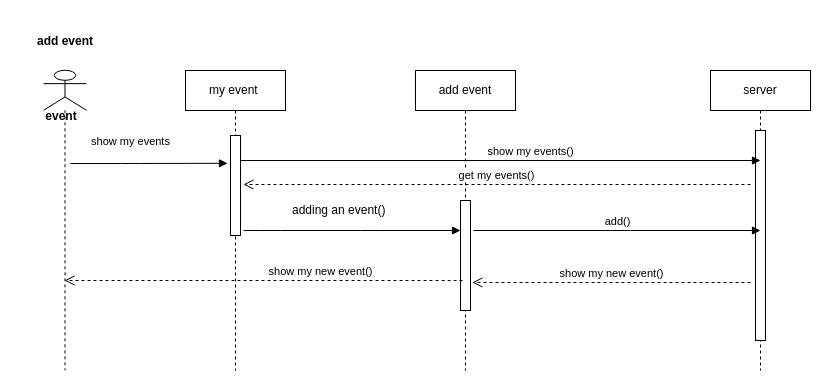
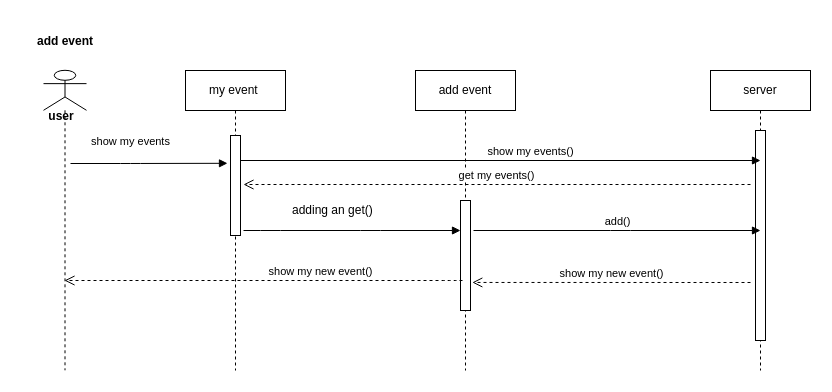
(61, 116) -> (61, 116)
(345, 211) -> (338, 211)
